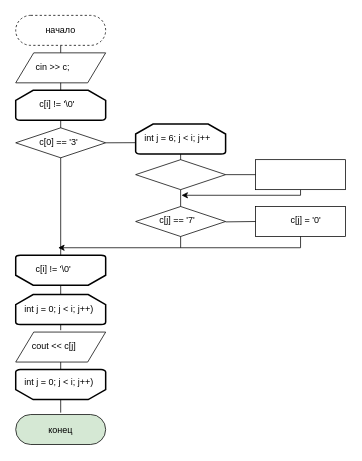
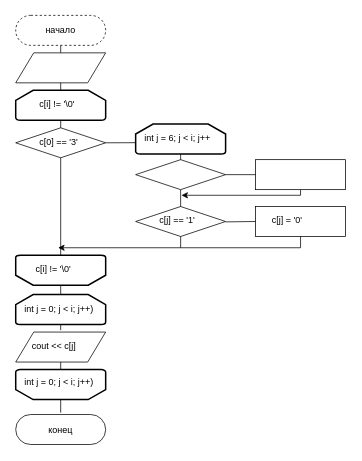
(60, 68) -> none
(182, 221) -> (182, 221)
(315, 222) -> (297, 222)
(60, 430) -> (60, 430)
